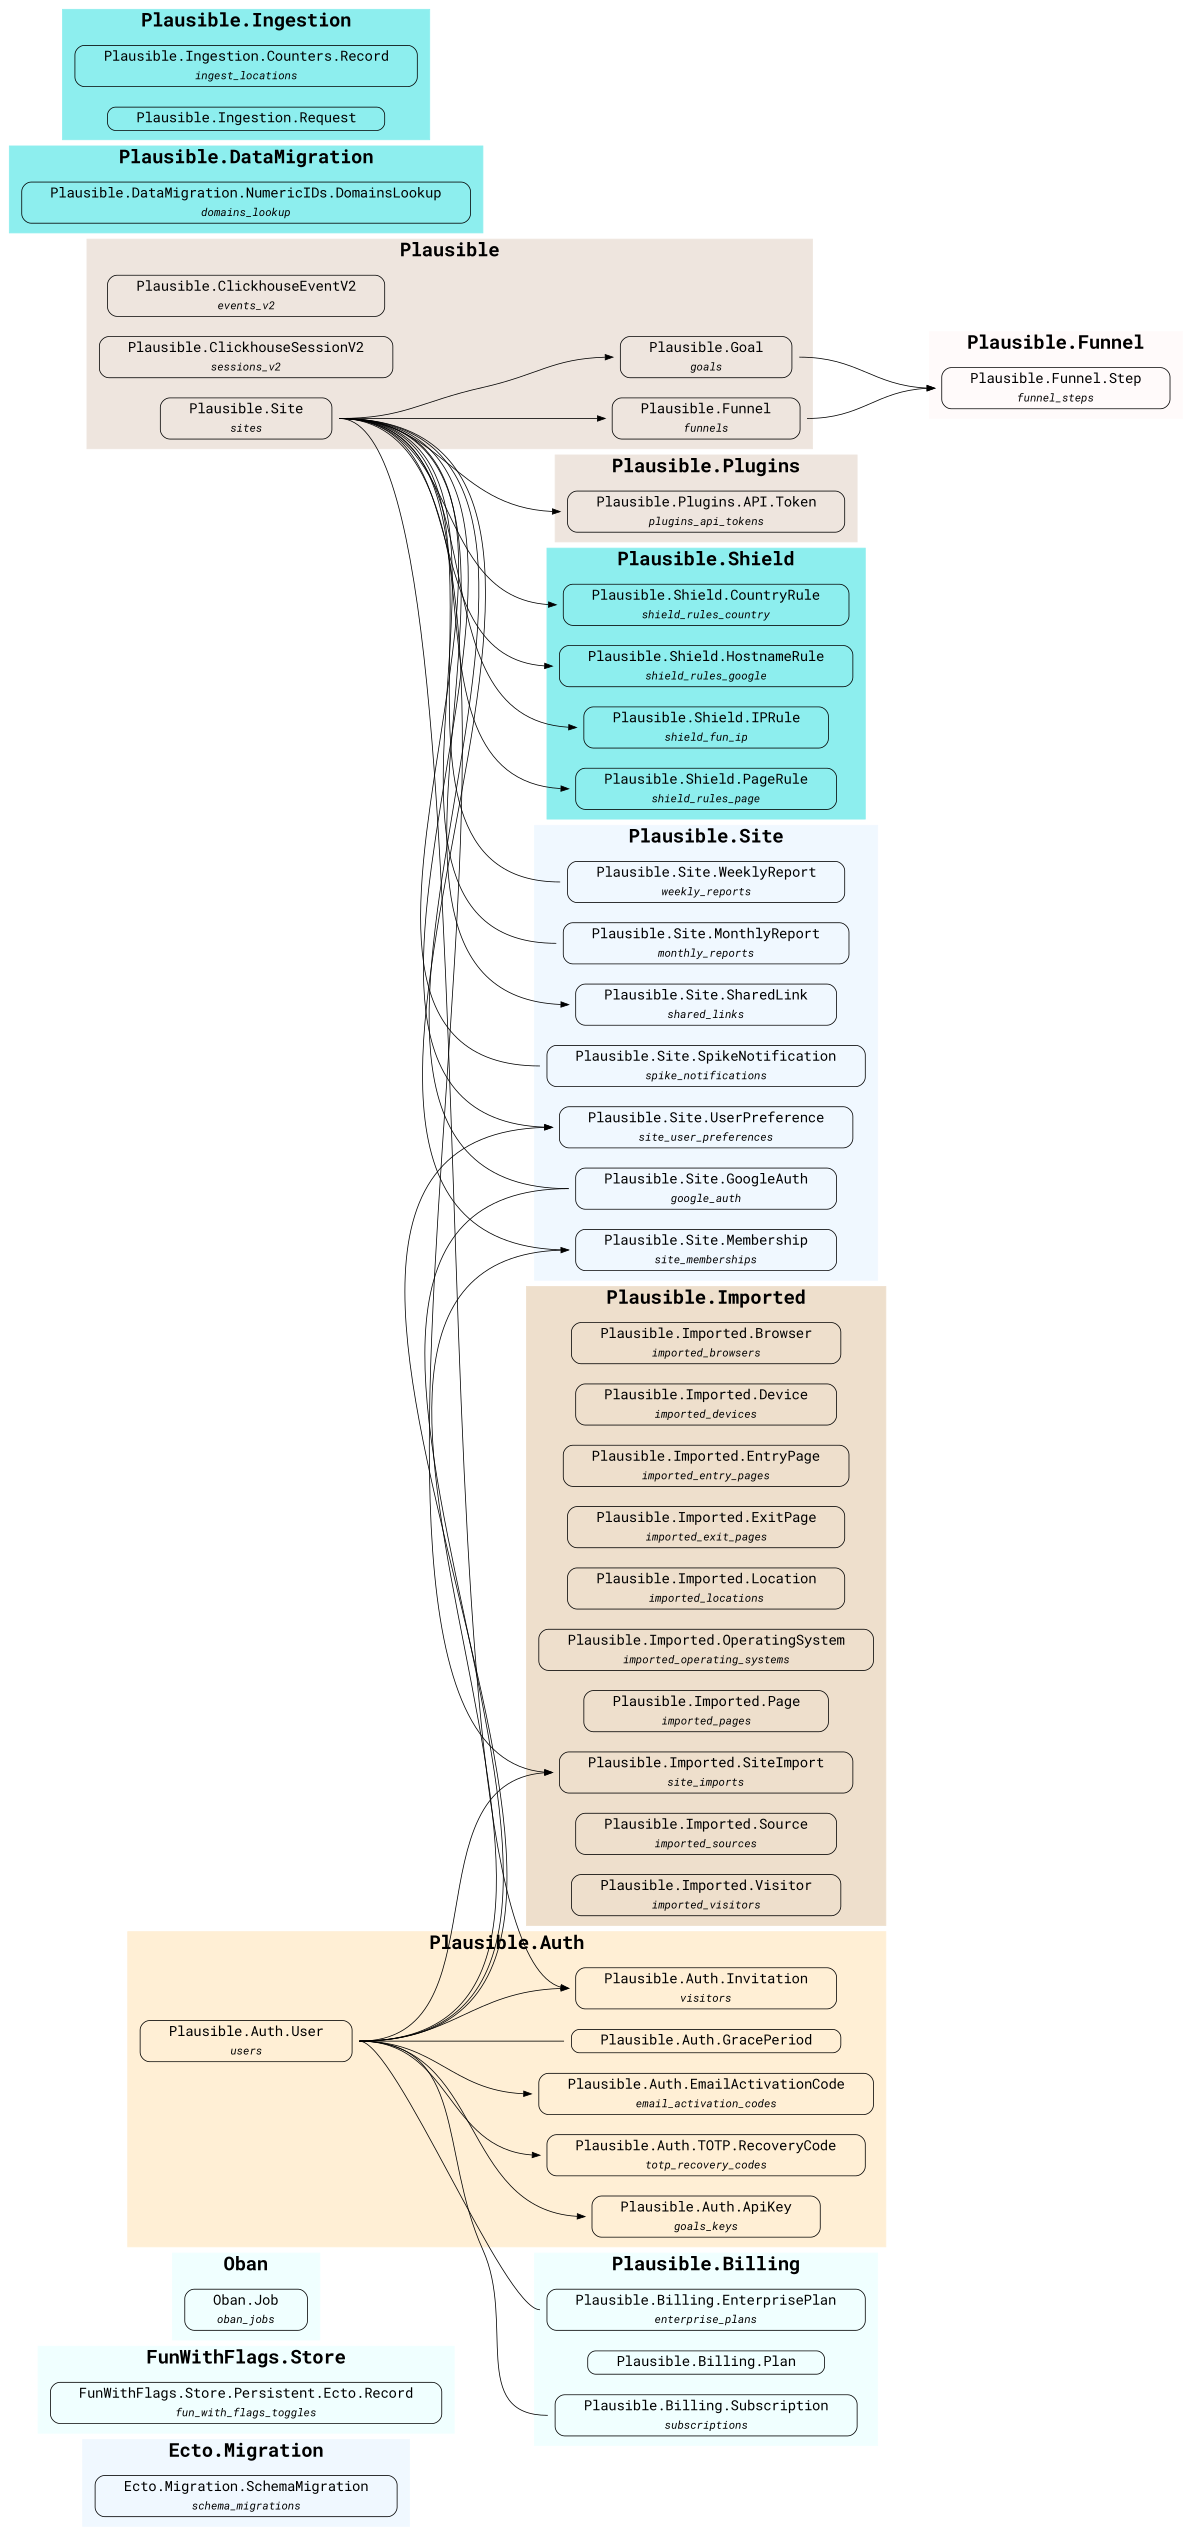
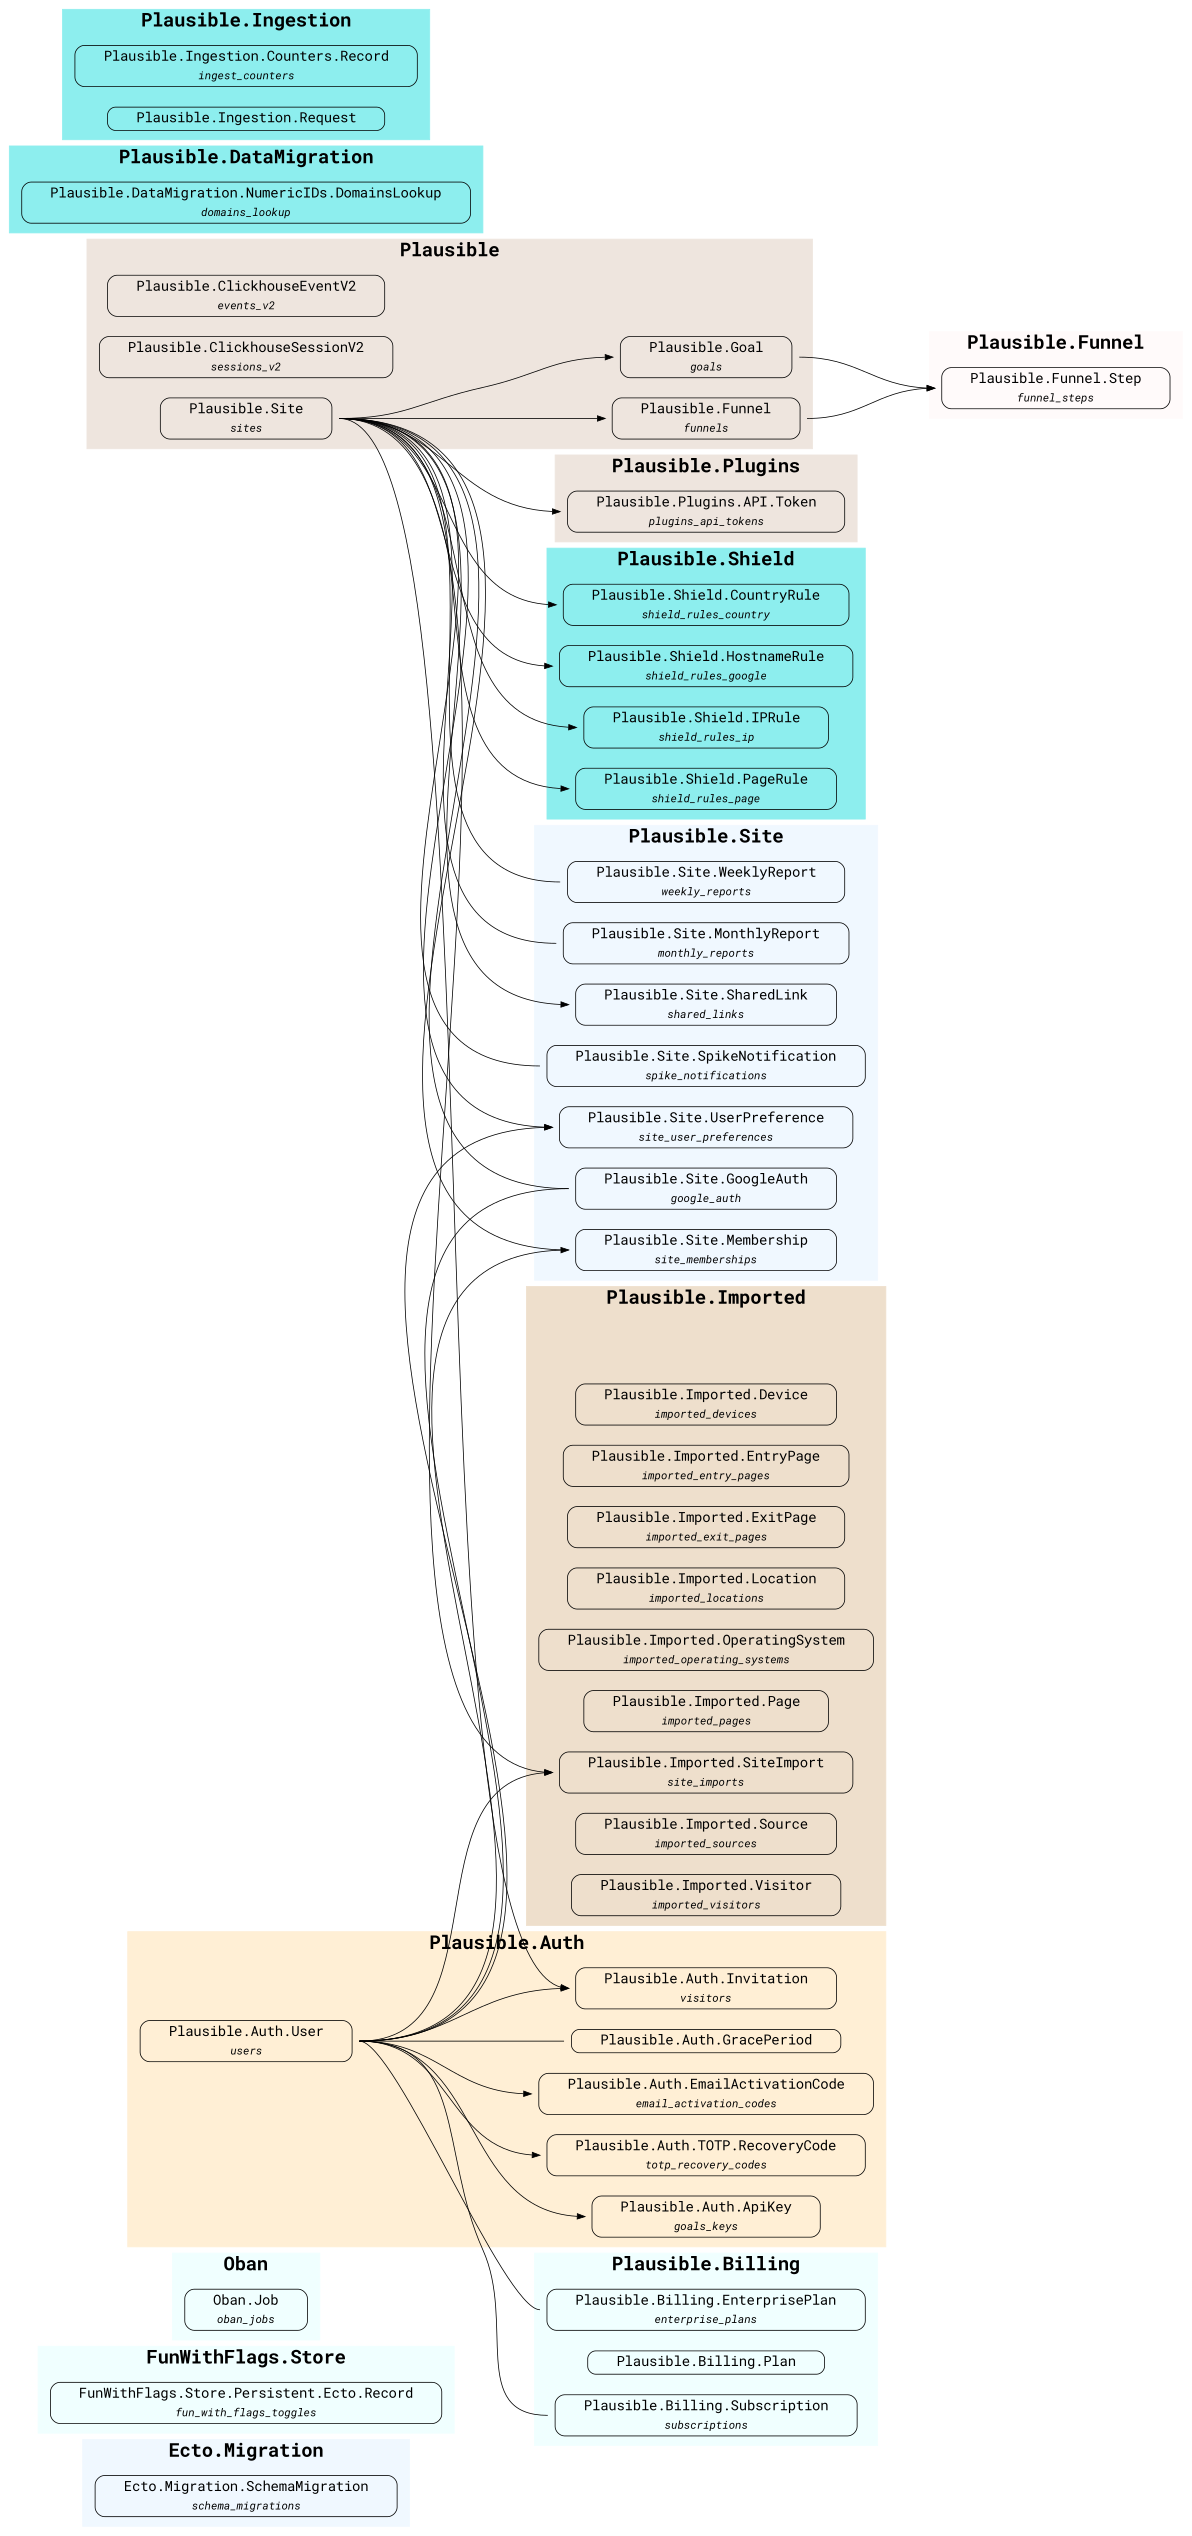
(247, 76) -> (247, 76)
(707, 738) -> (707, 738)
(706, 1343) -> none
